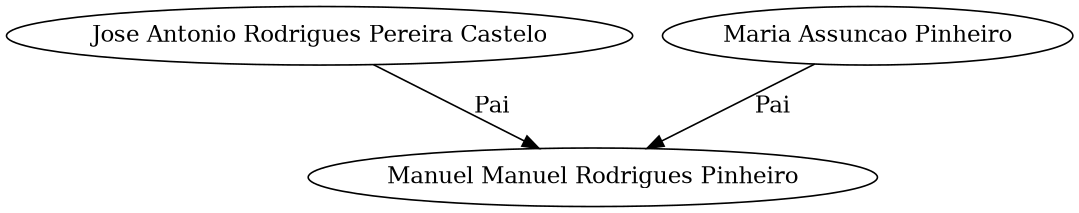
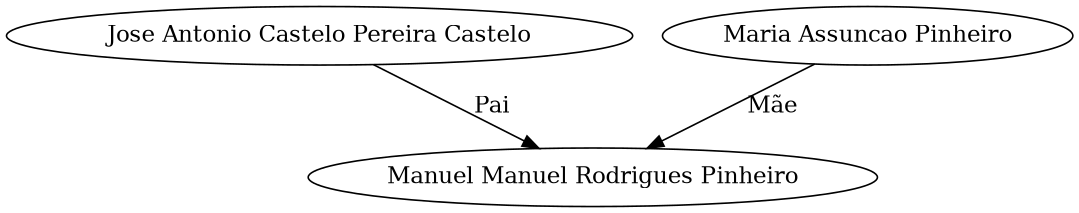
(320, 36) -> (320, 36)
(773, 107) -> (773, 107)
